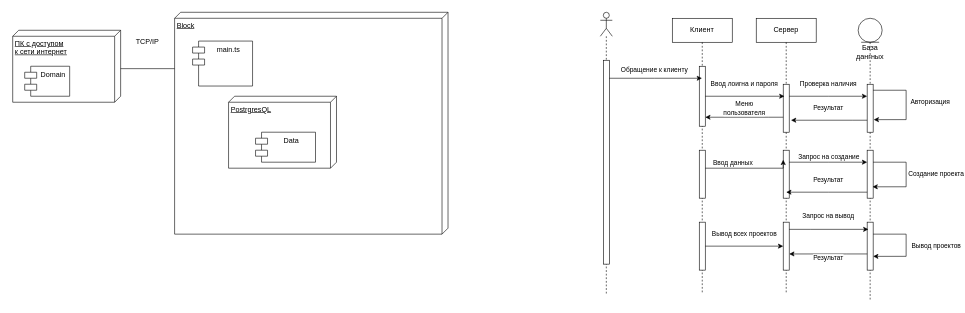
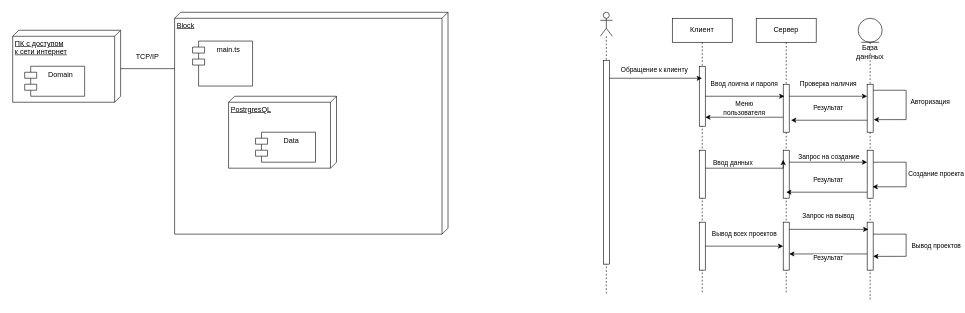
(147, 42) -> (147, 57)
(47, 81) -> (54, 81)
